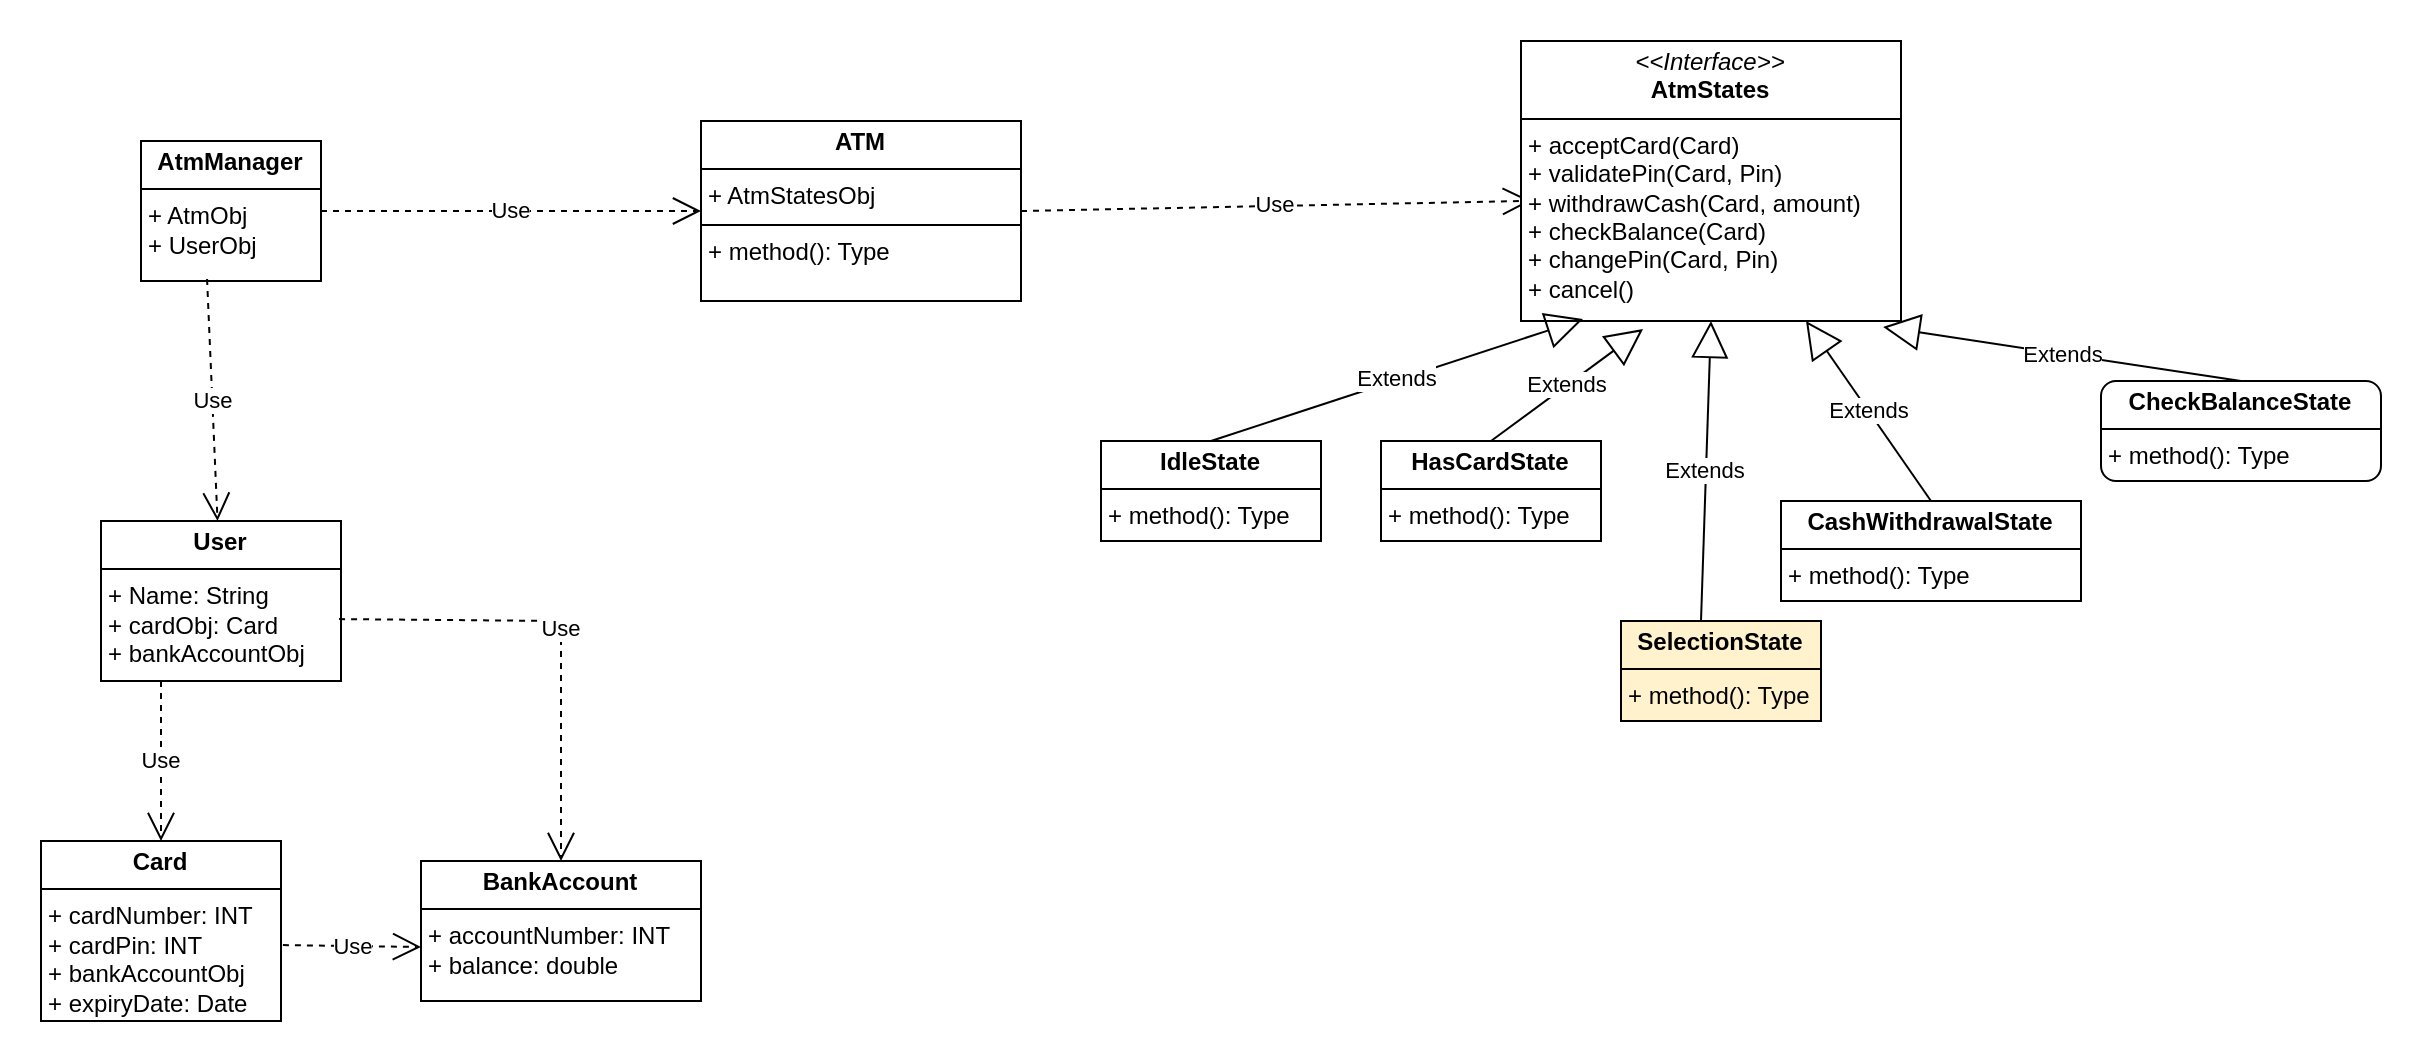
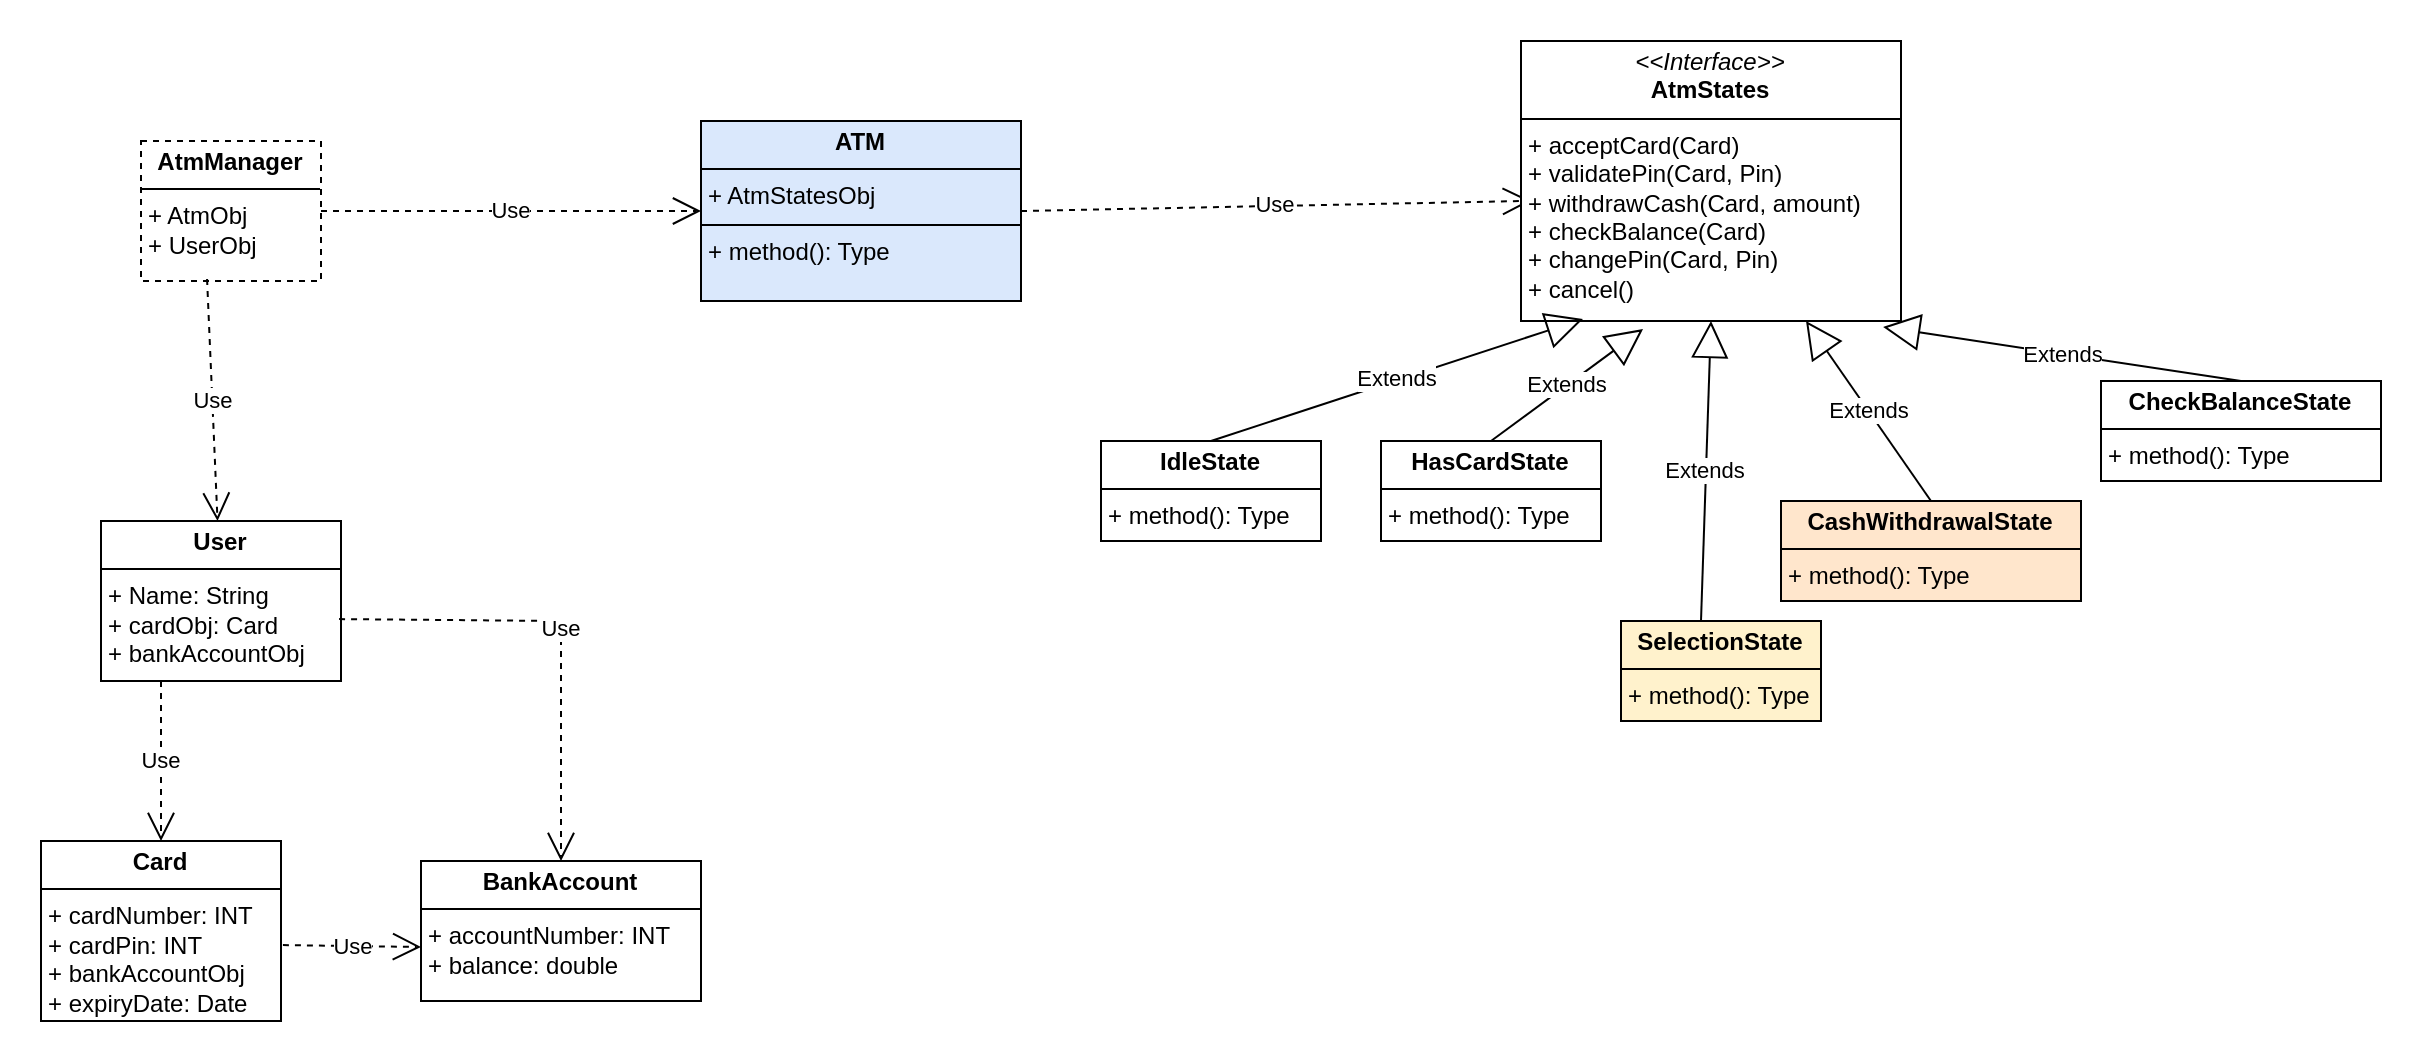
(231, 211) -> (231, 211)
(861, 211) -> (861, 211)
(2241, 431) -> (2241, 431)
(1931, 551) -> (1931, 551)
